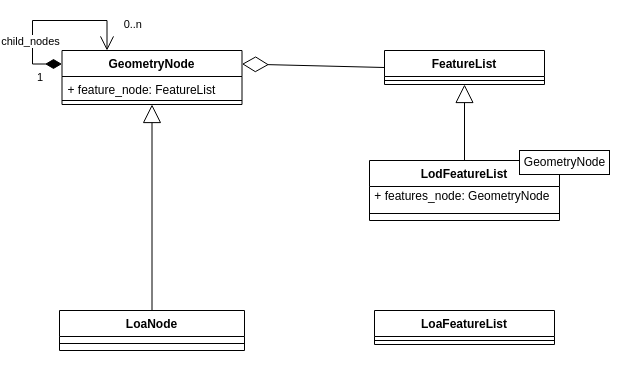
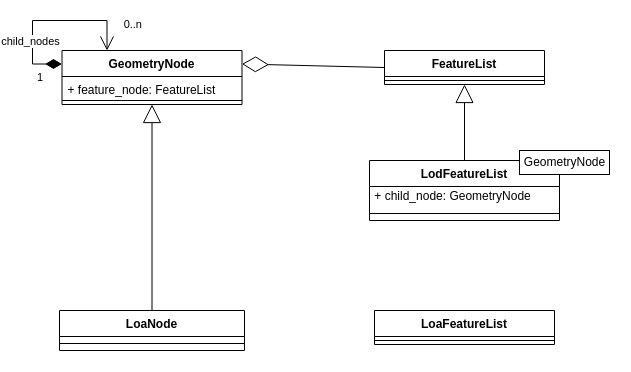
(464, 197) -> (451, 197)
